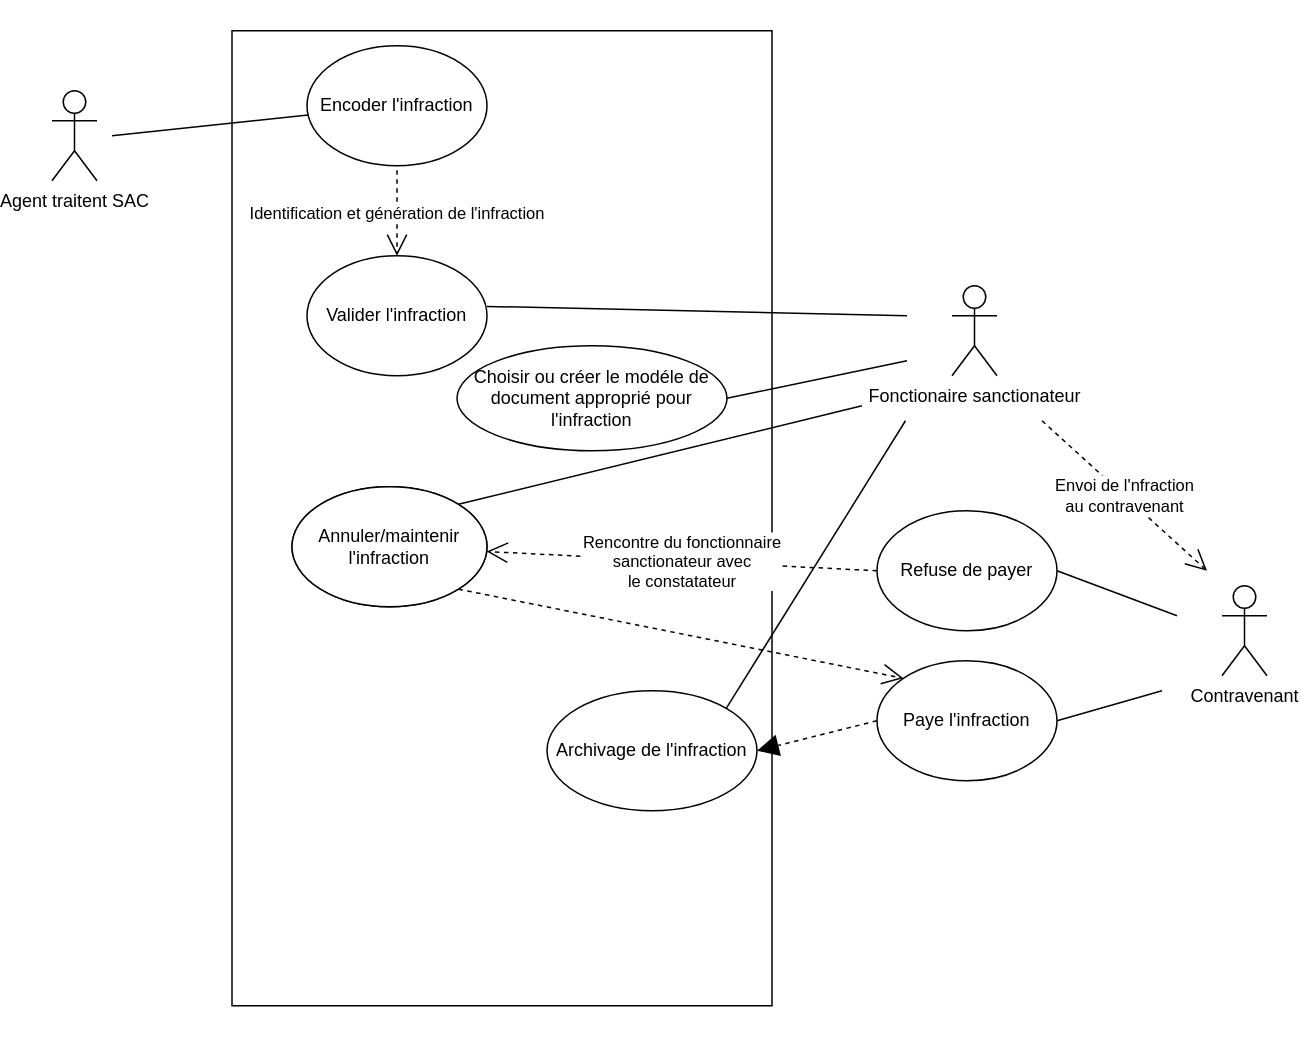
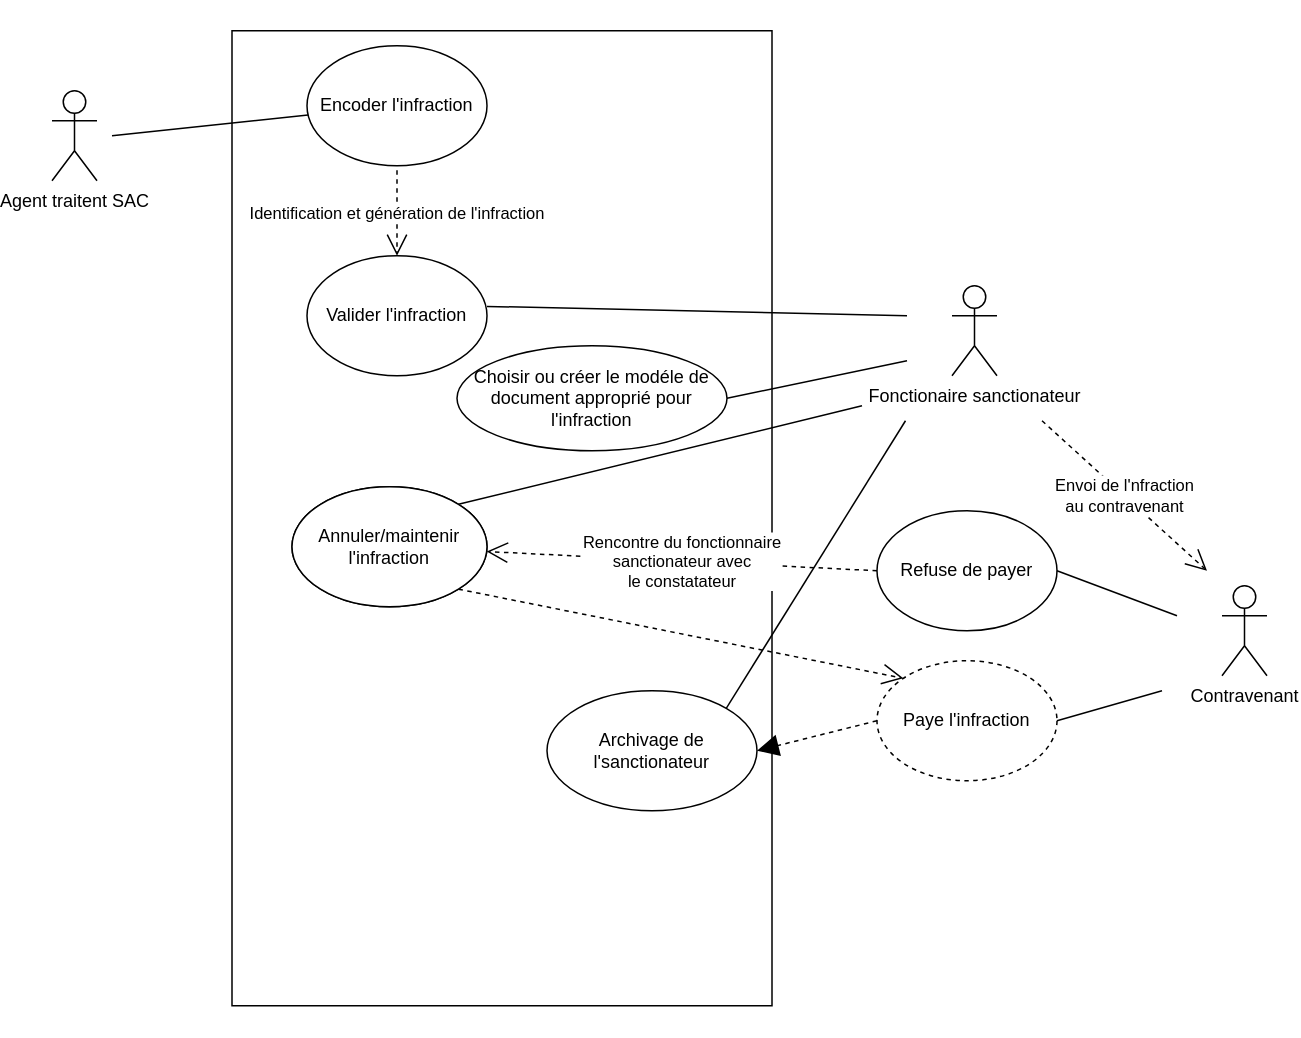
(967, 721) -> (967, 721)
(652, 751) -> (652, 751)
